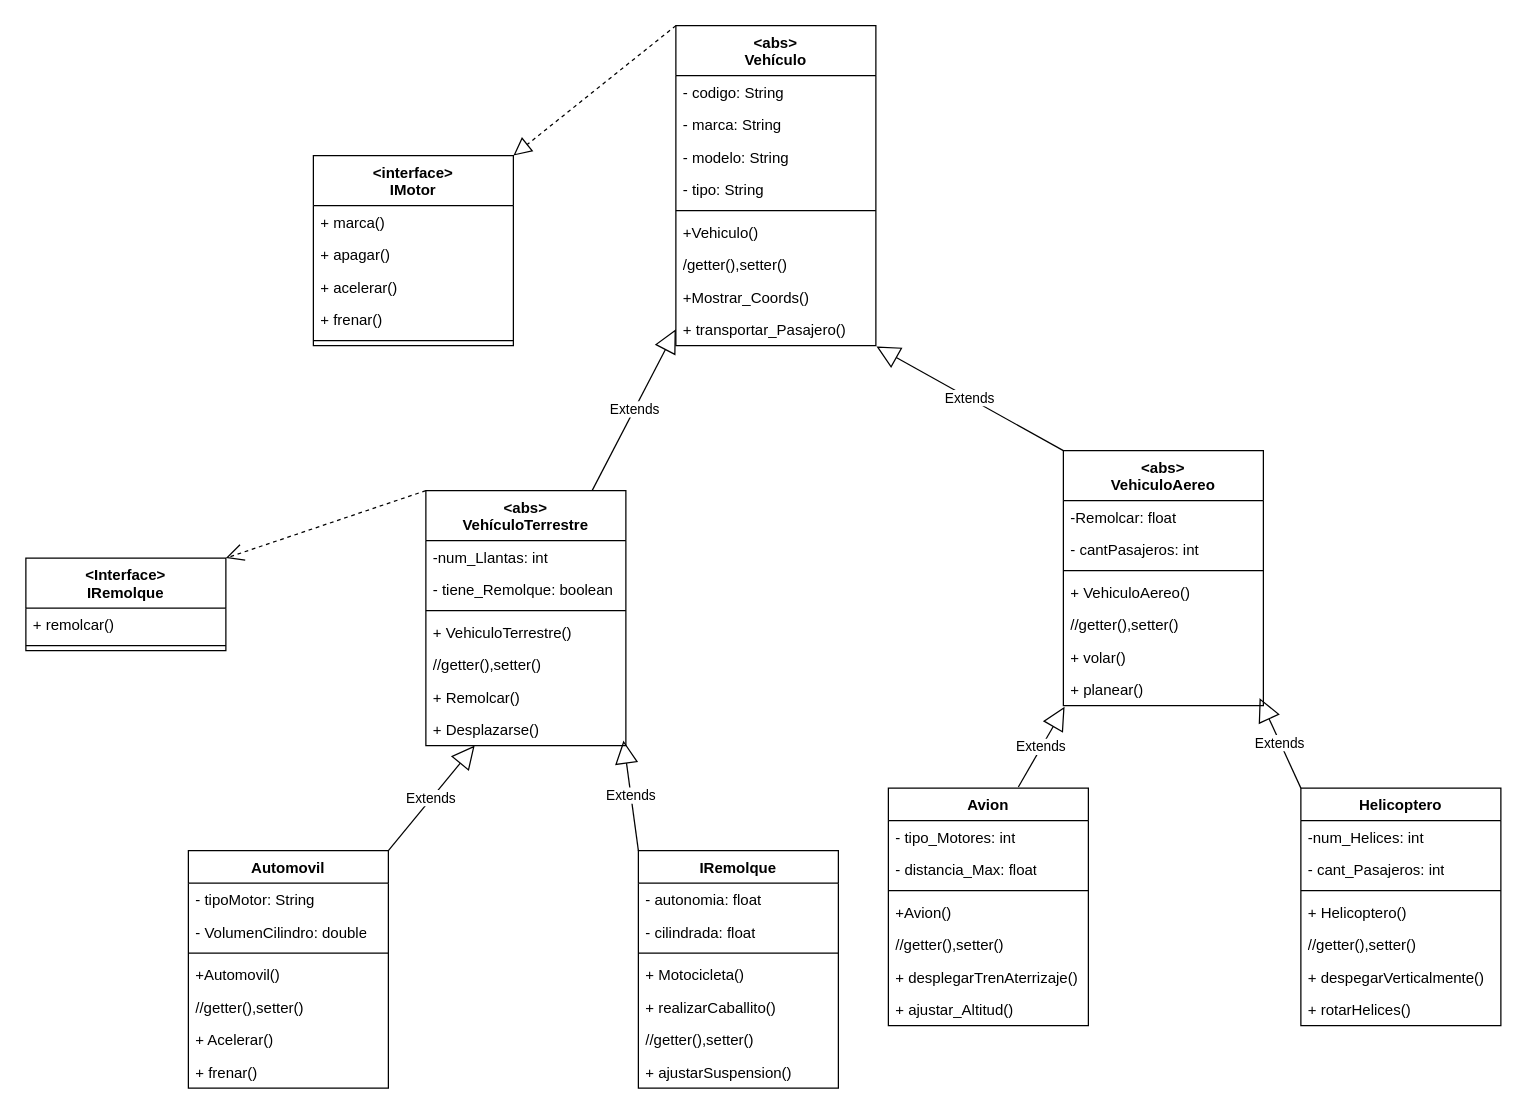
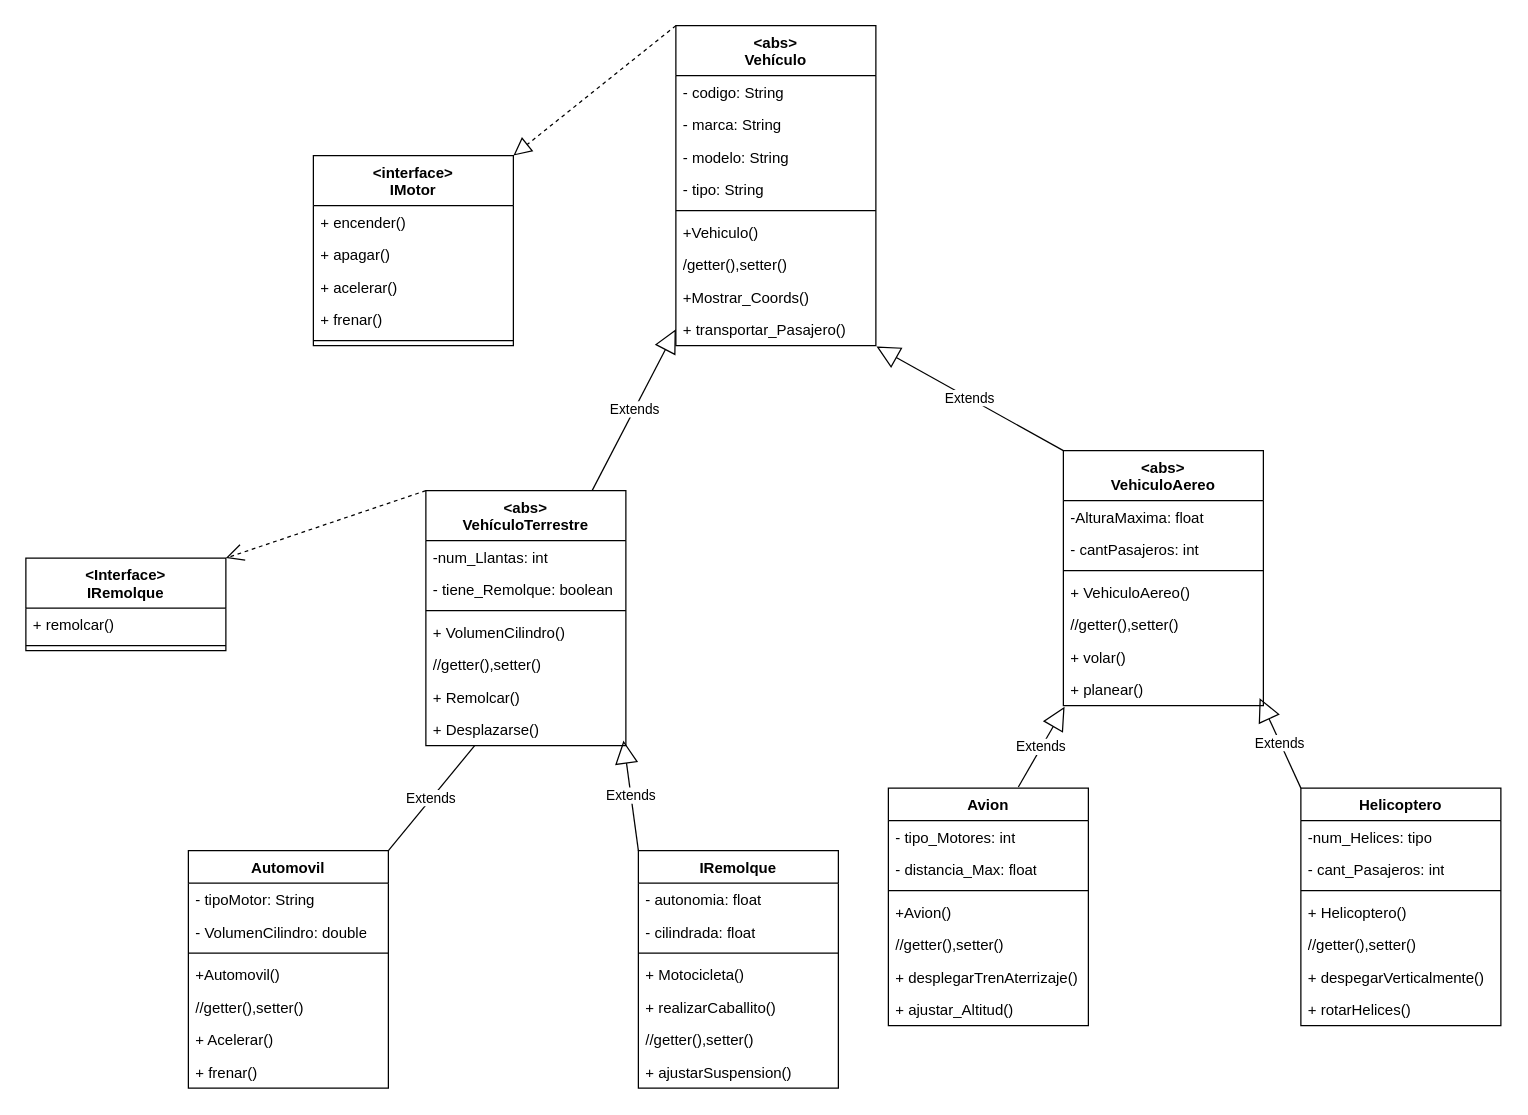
(356, 223) -> (369, 223)
(1130, 518) -> (1145, 518)
(515, 633) -> (503, 633)
(459, 764) -> (465, 757)
(1370, 838) -> (1374, 838)
